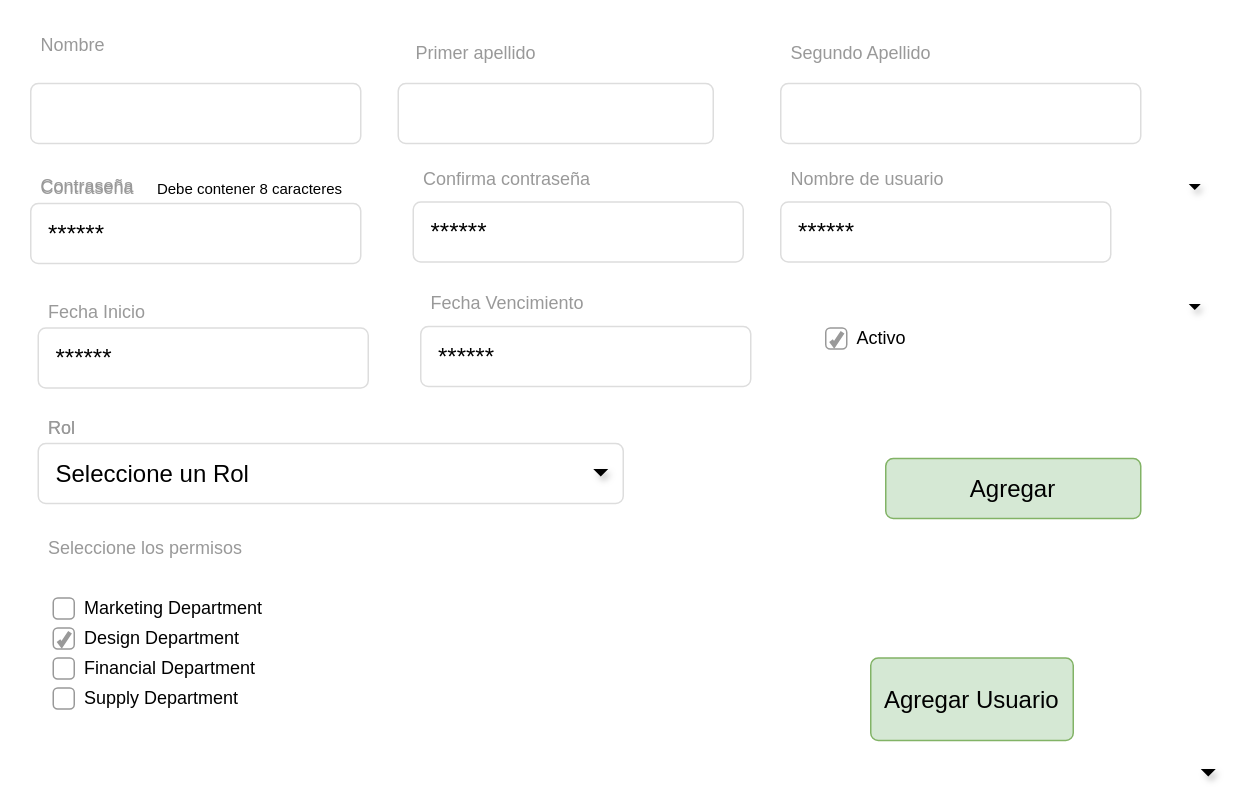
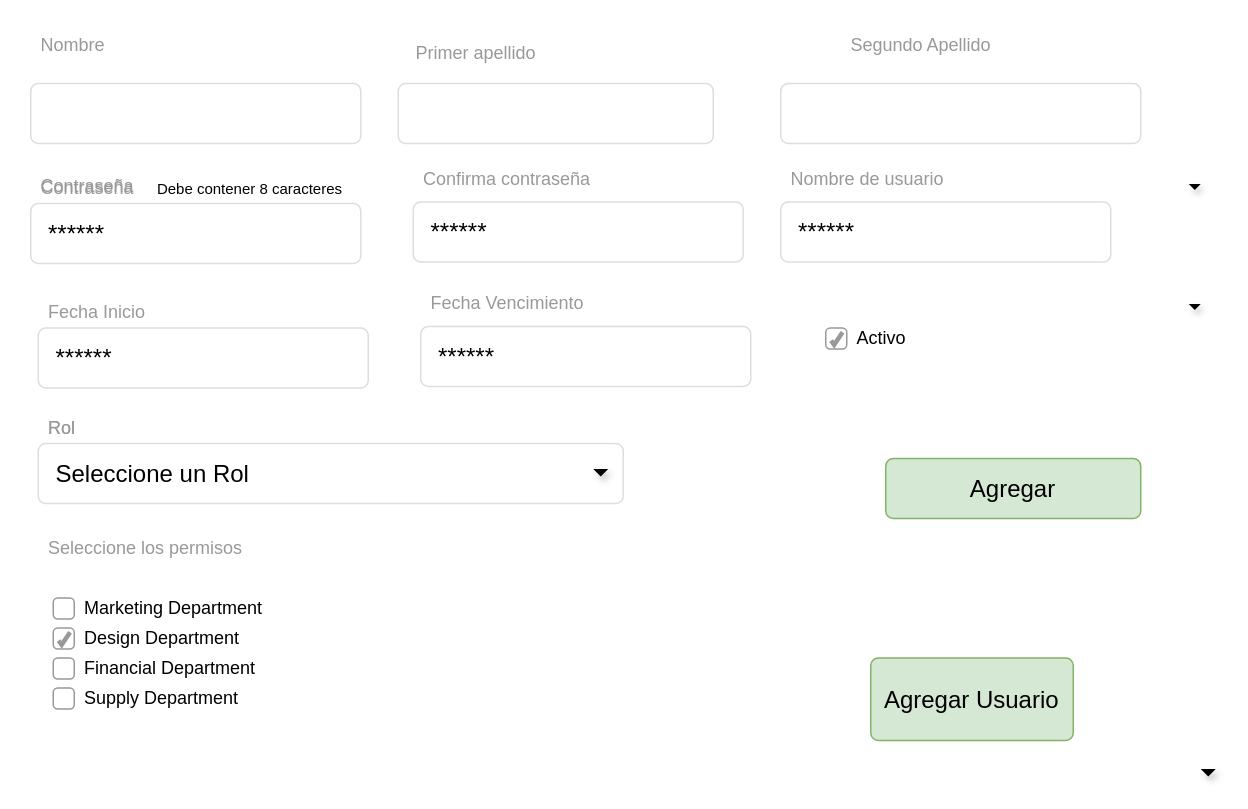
(931, 53) -> (991, 46)
